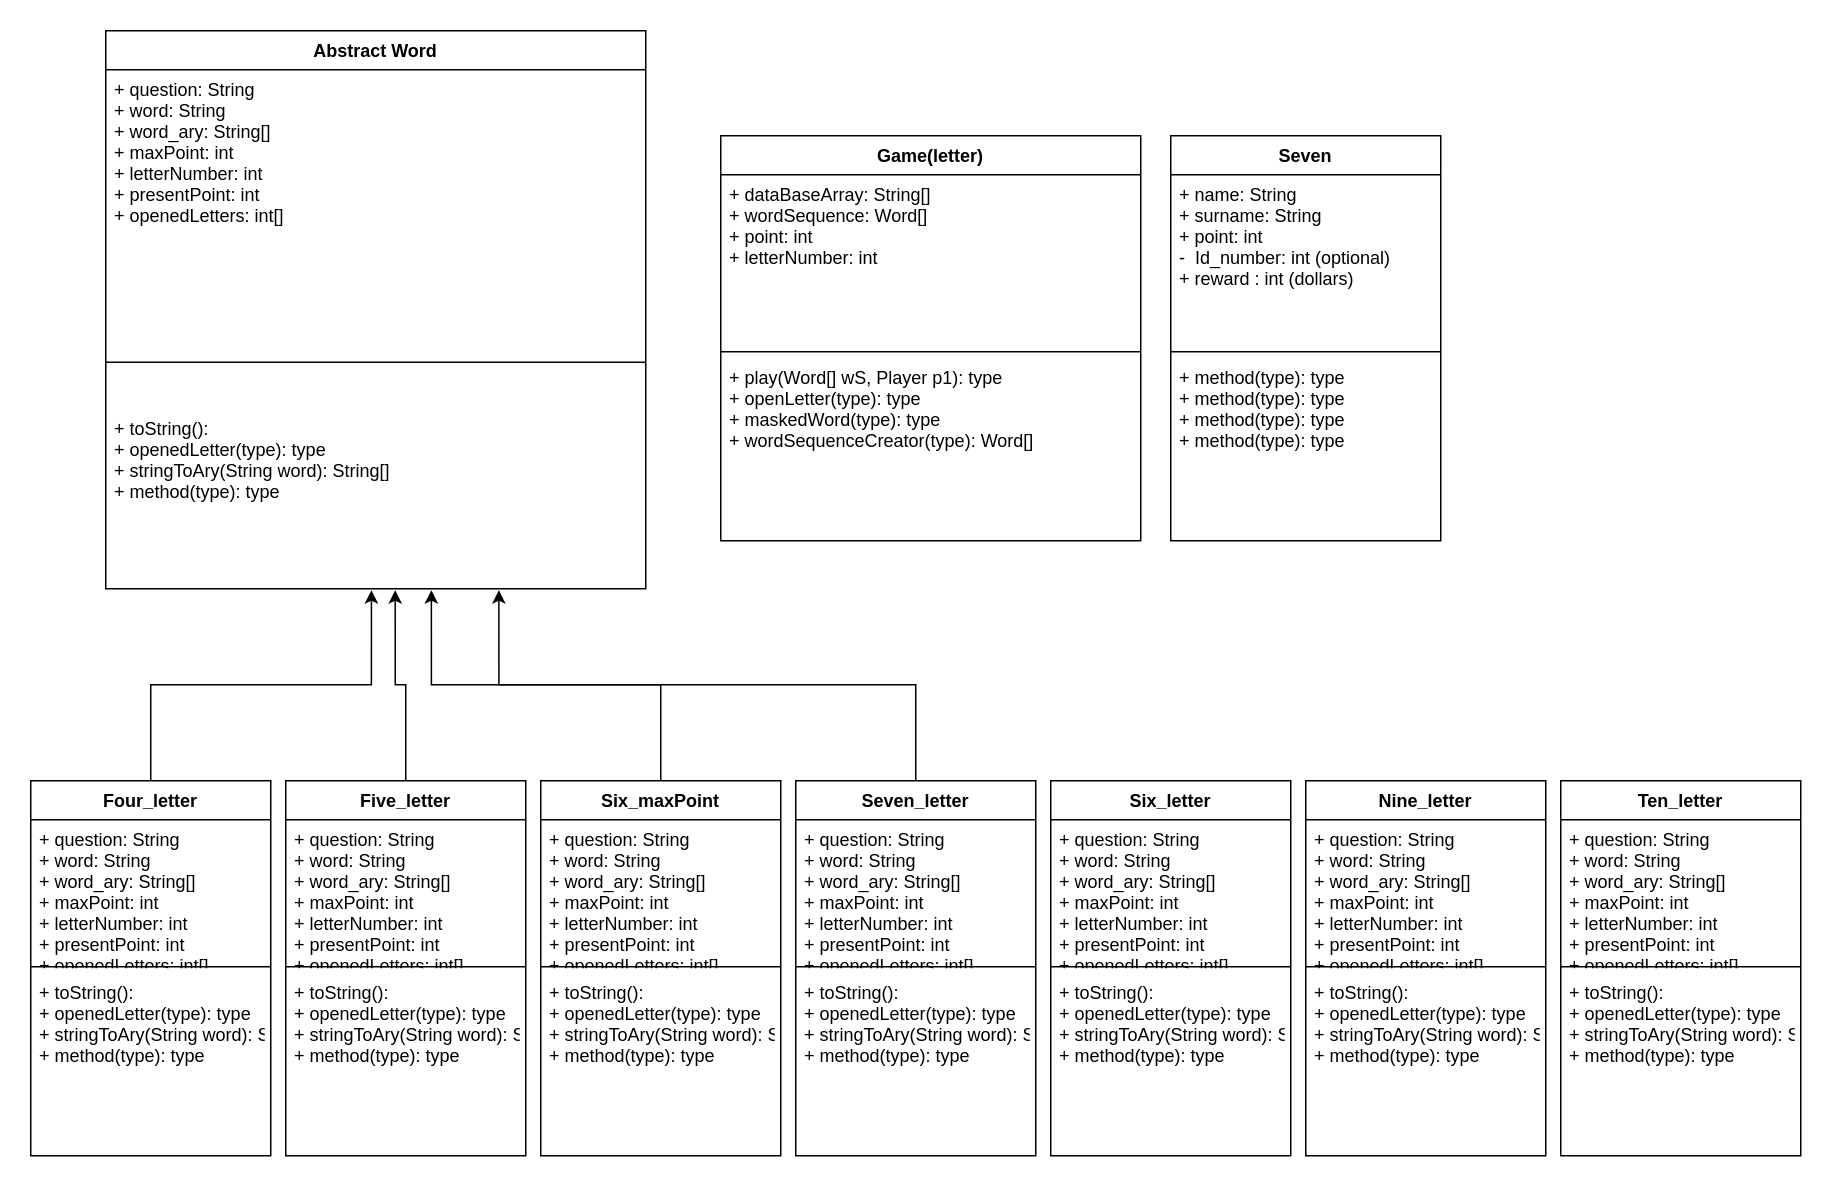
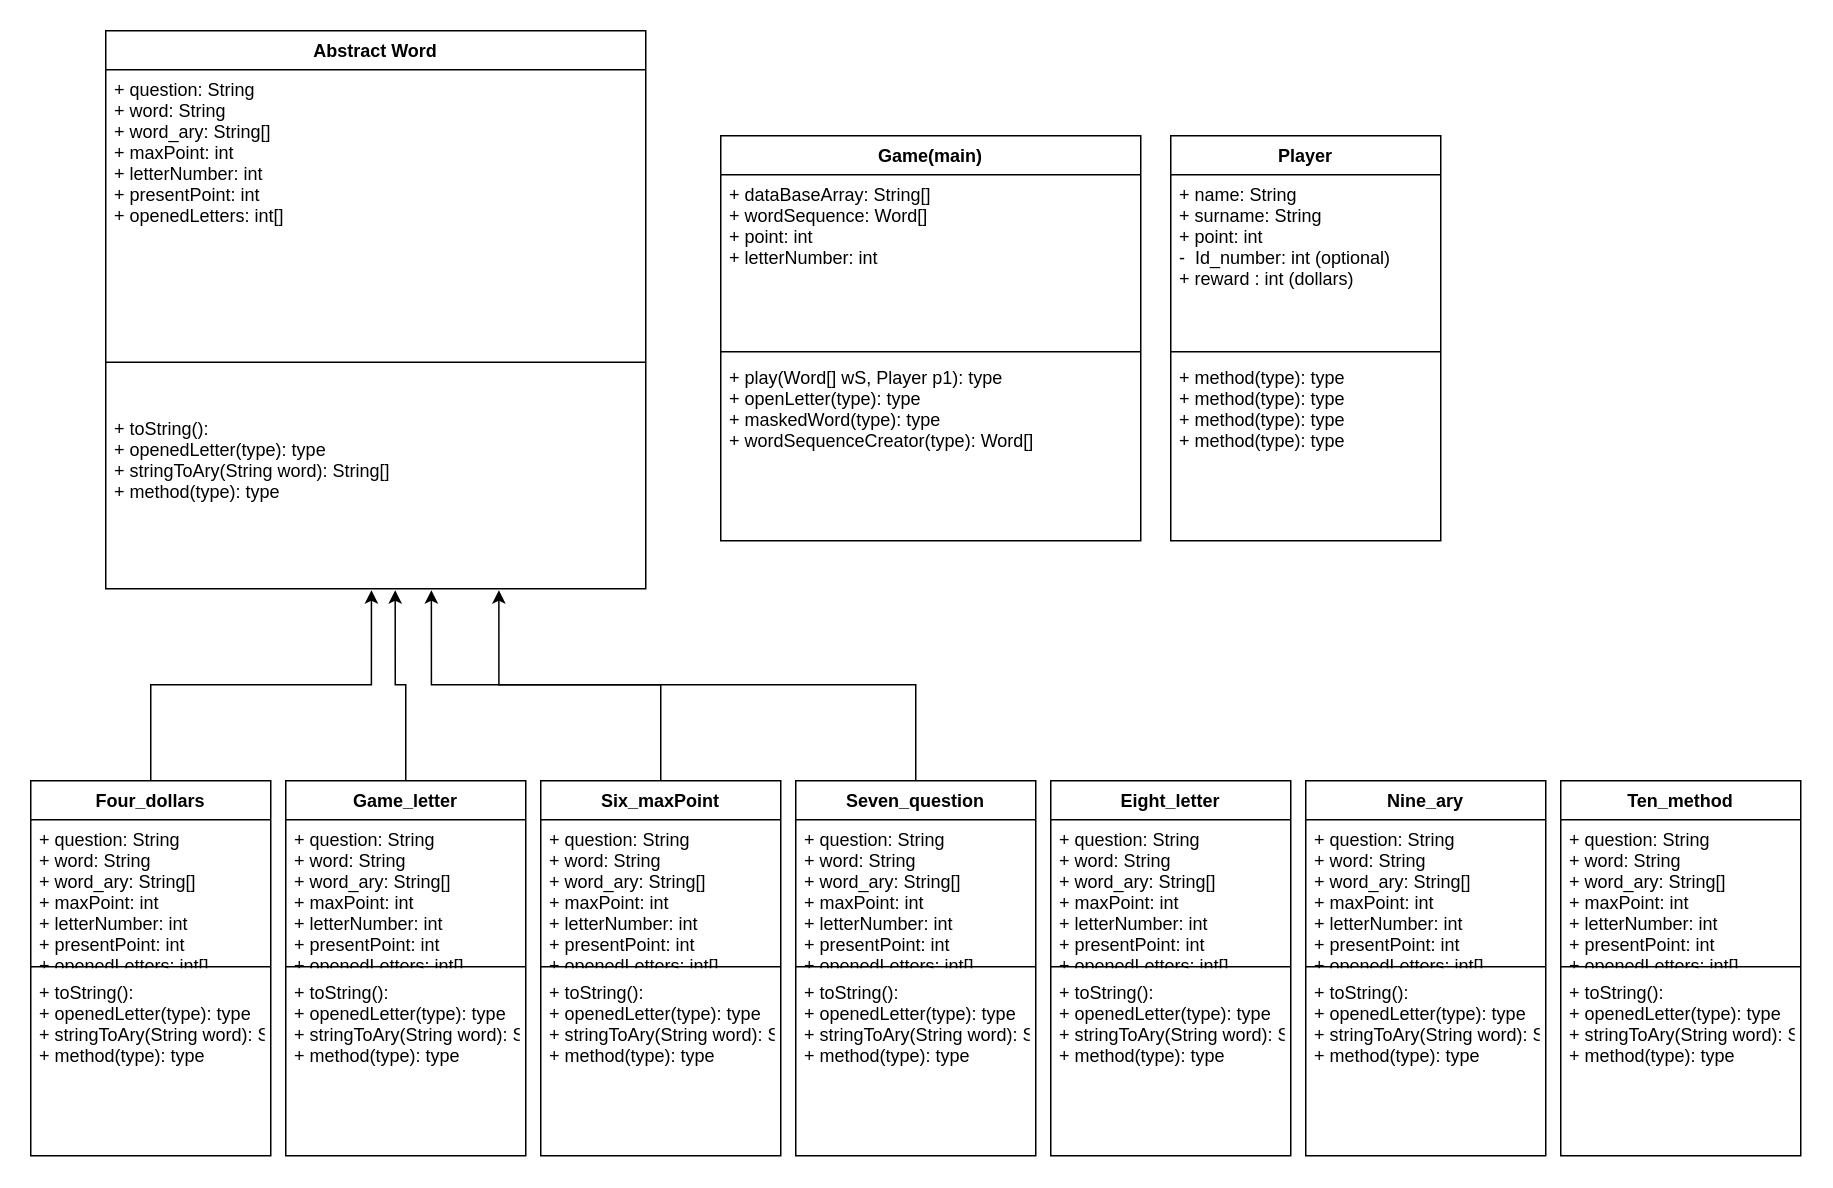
(930, 156) -> (930, 156)
(1305, 156) -> (1305, 156)
(150, 801) -> (150, 801)
(405, 801) -> (405, 801)
(915, 801) -> (915, 801)
(1170, 801) -> (1170, 801)
(1425, 801) -> (1425, 801)
(1680, 801) -> (1680, 801)
